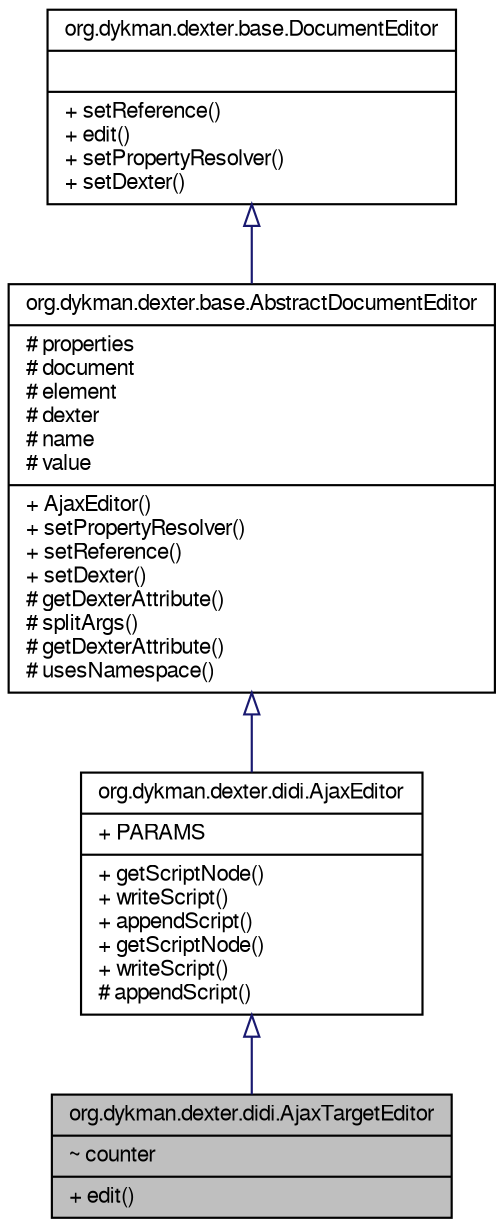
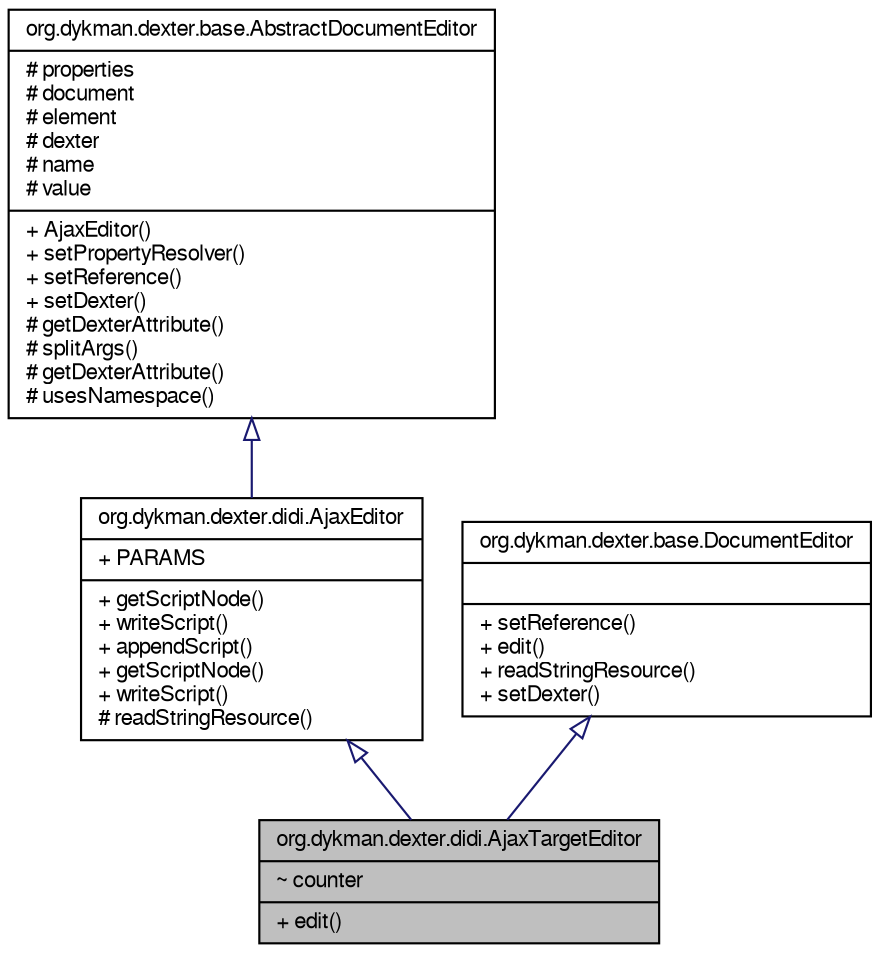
(175, 159) -> (588, 671)
(252, 255) -> (542, 777)
(175, 993) -> (206, 719)
